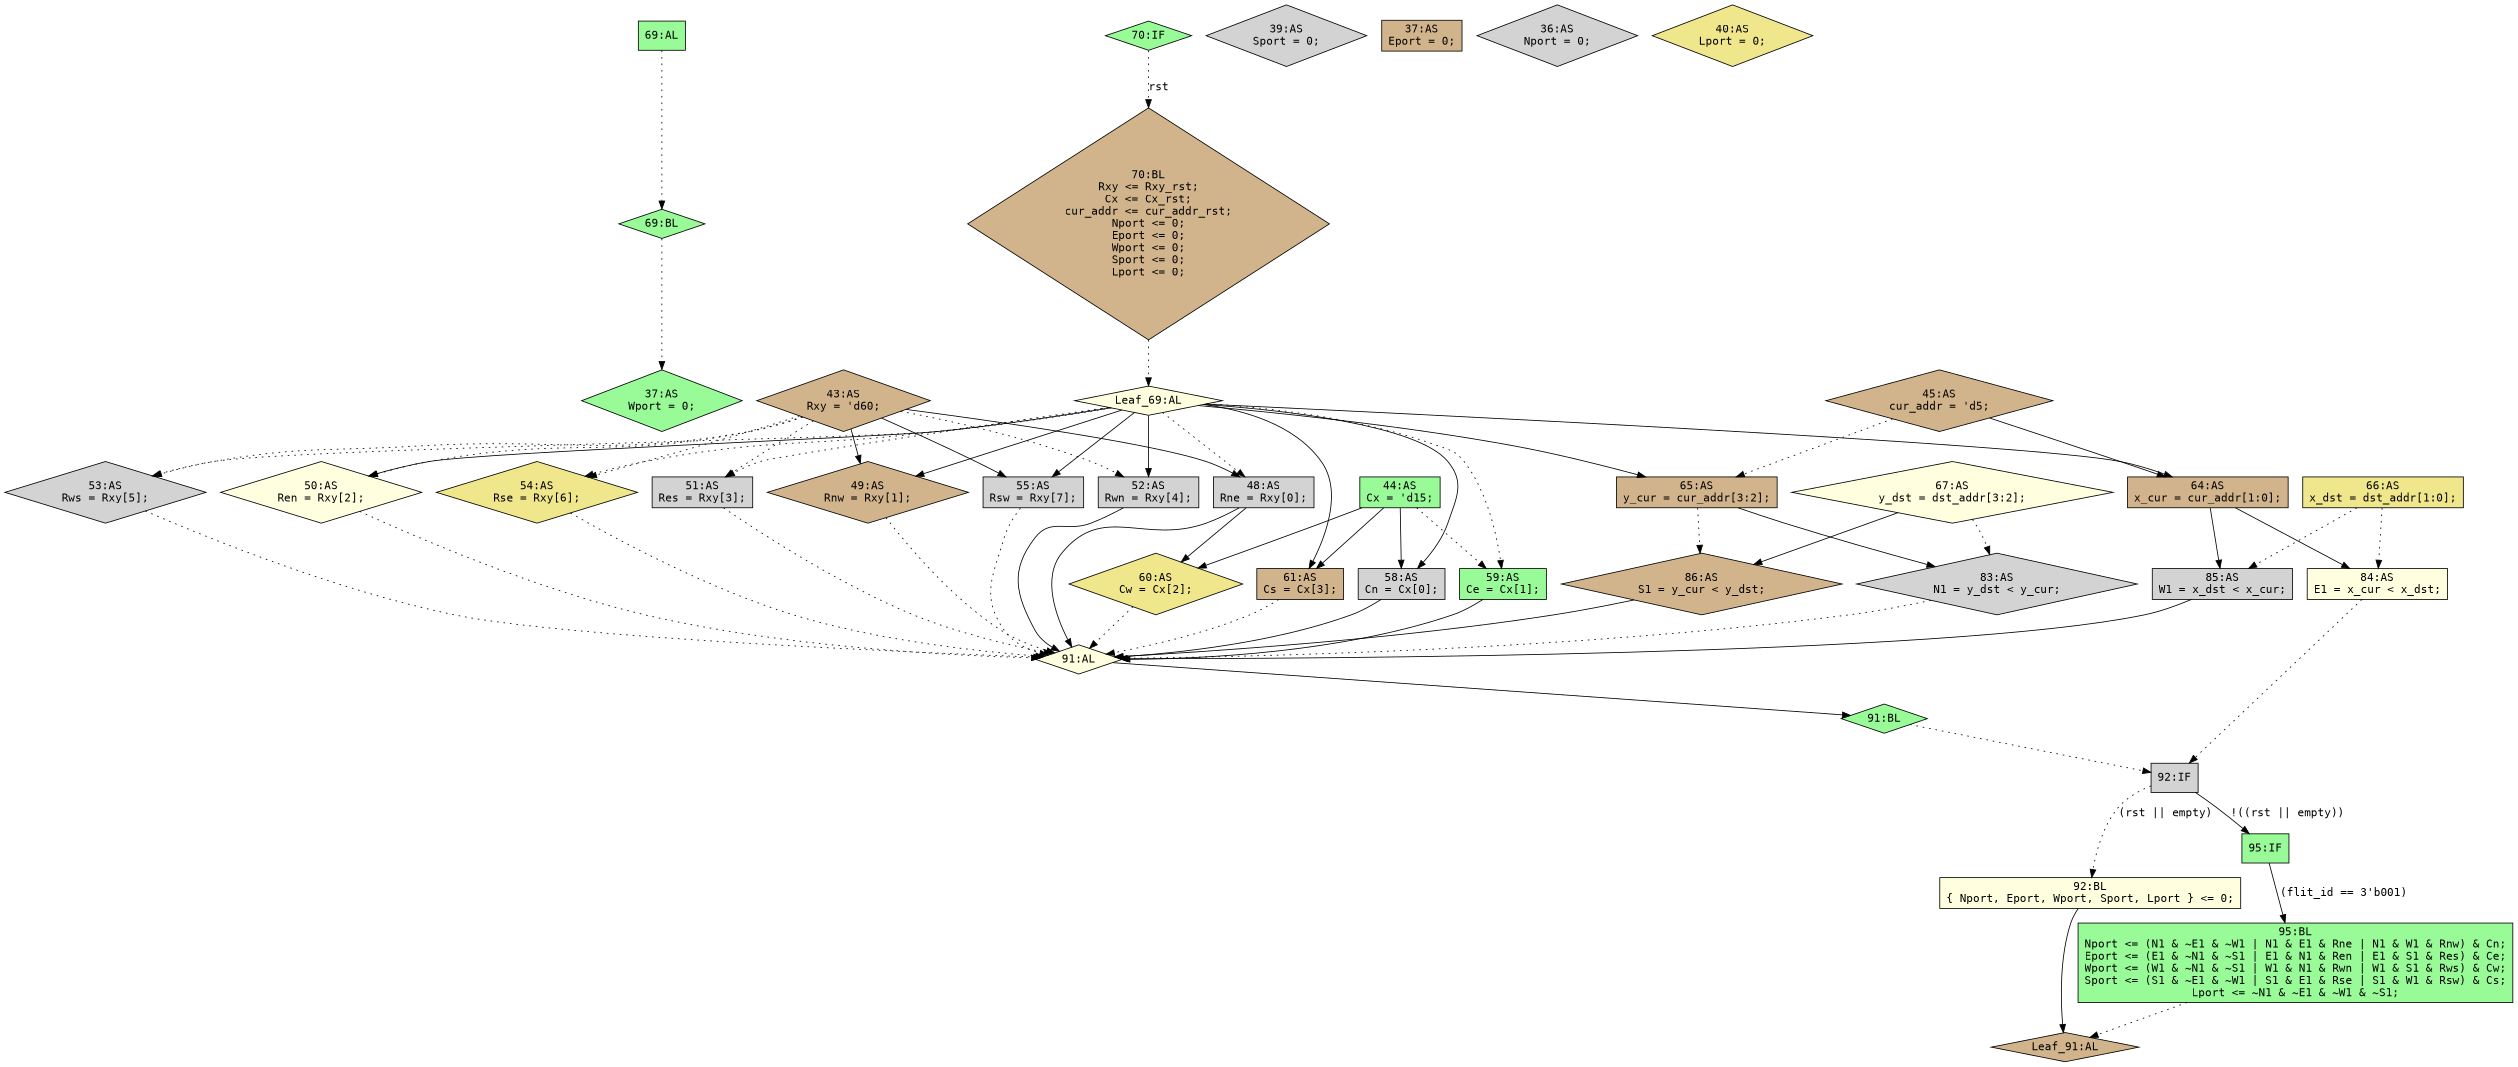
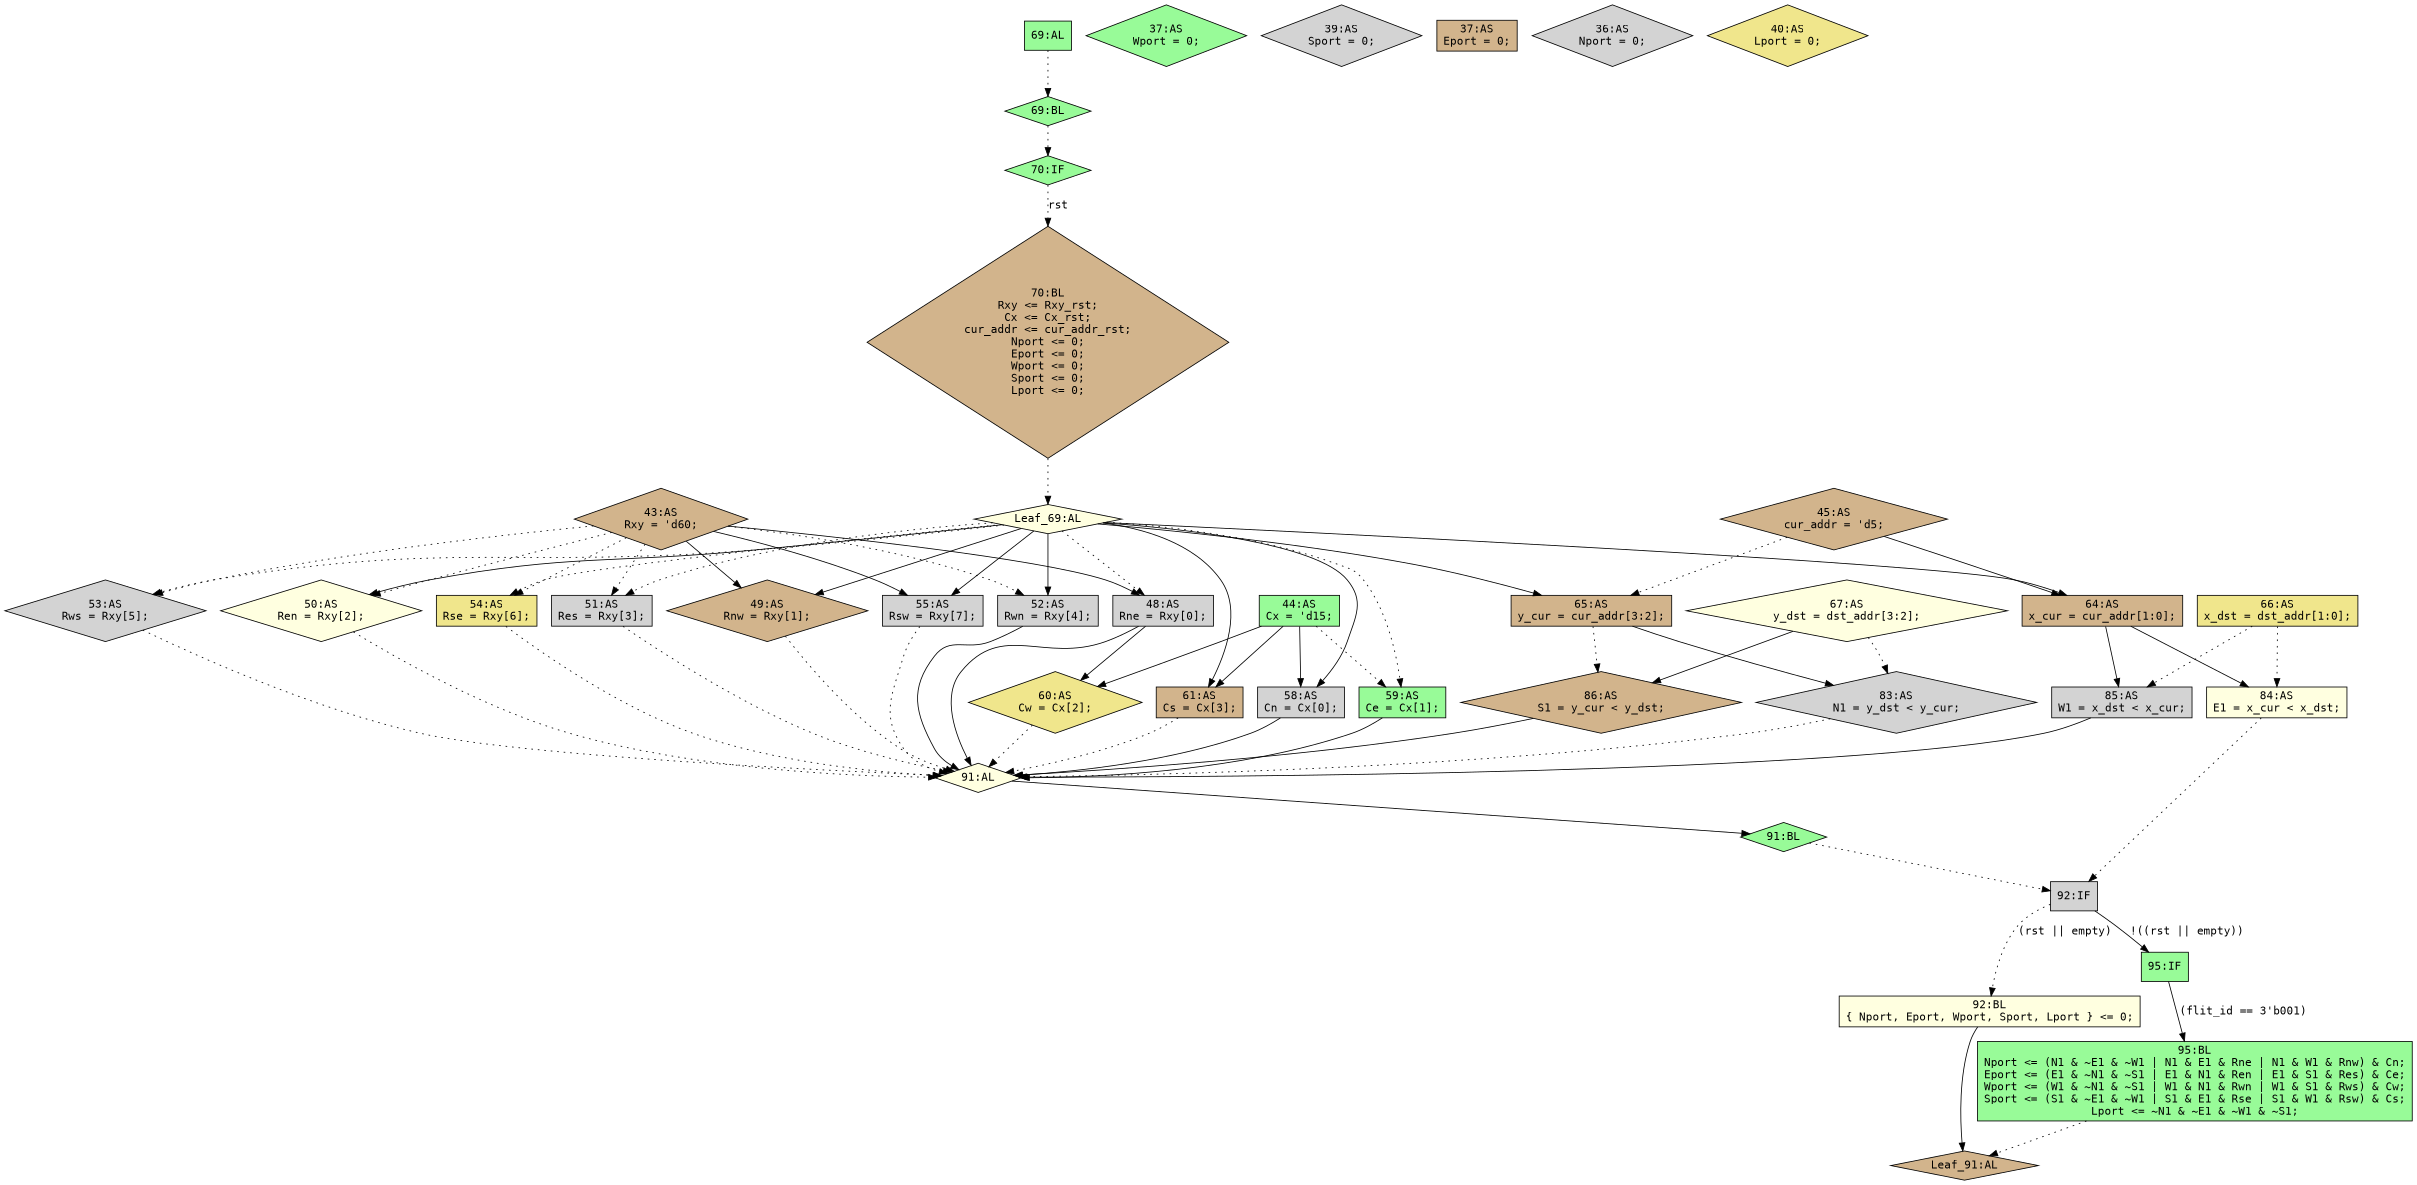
(662, 300) -> (1048, 137)
(537, 492) -> (487, 611)
